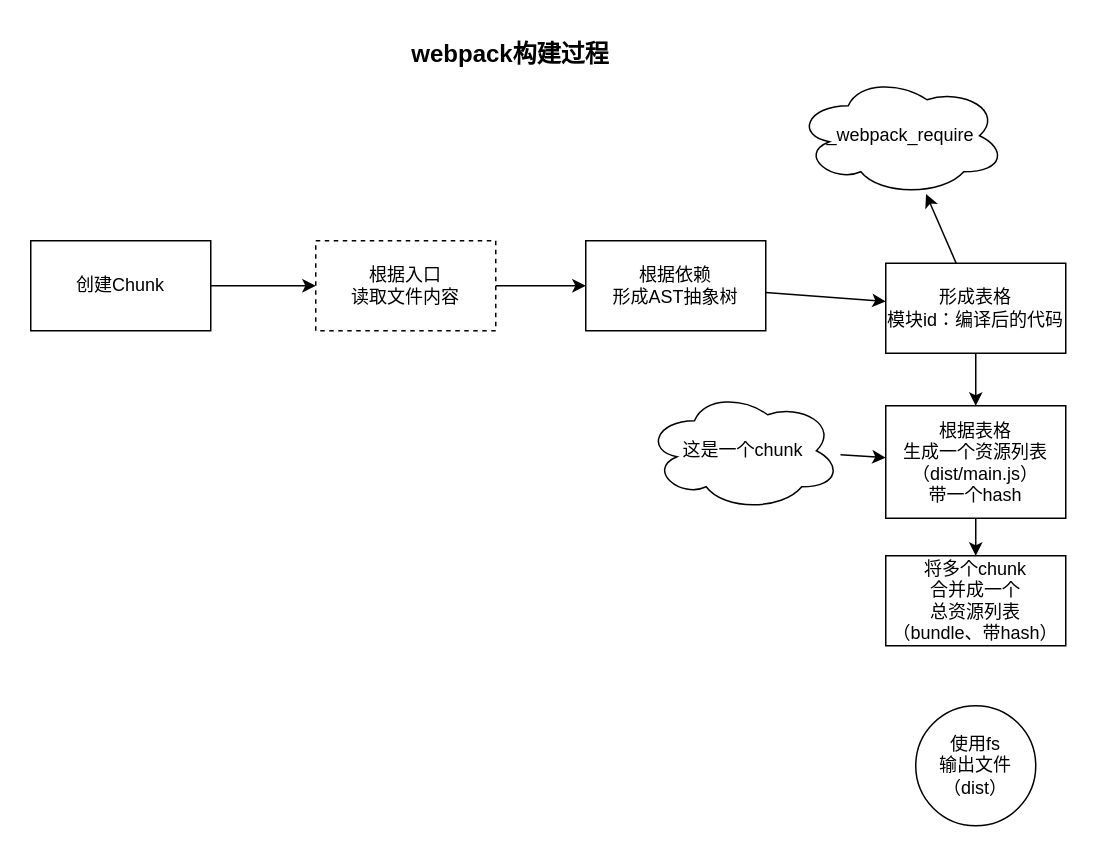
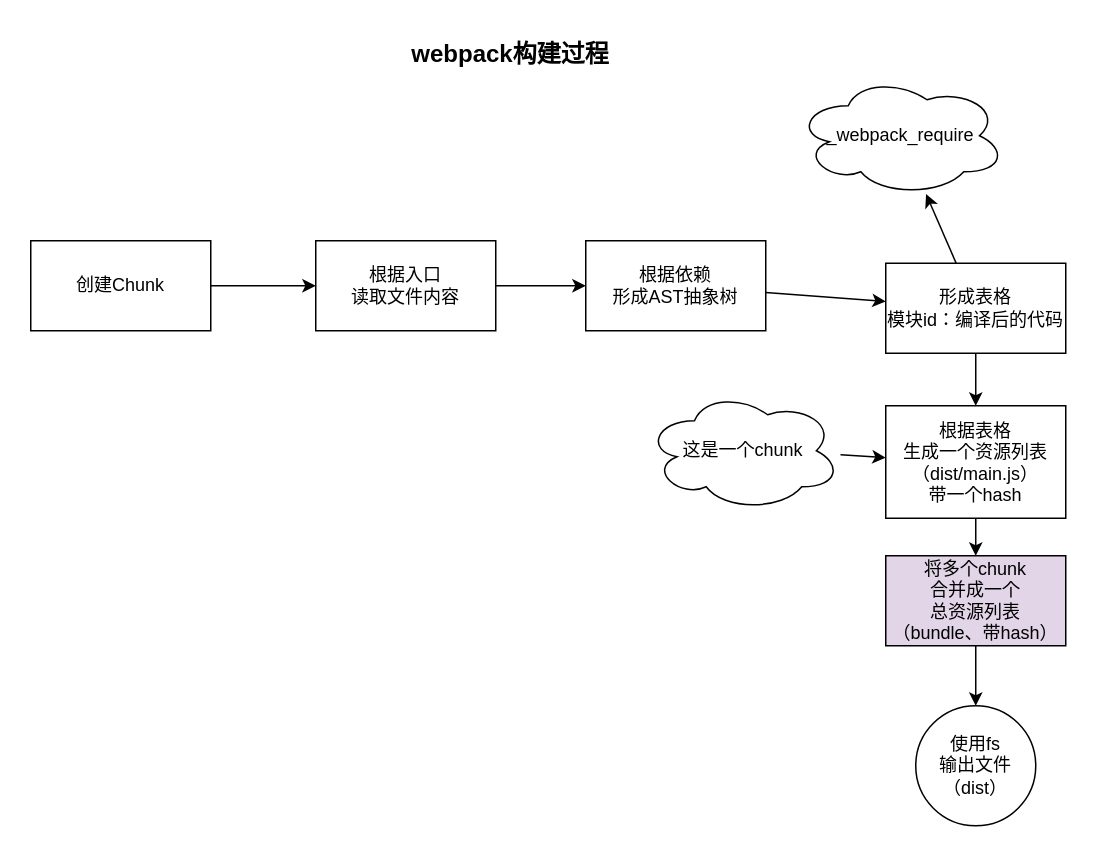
(406, 286) -> (406, 286)
(976, 601) -> (976, 601)
none -> (976, 671)
